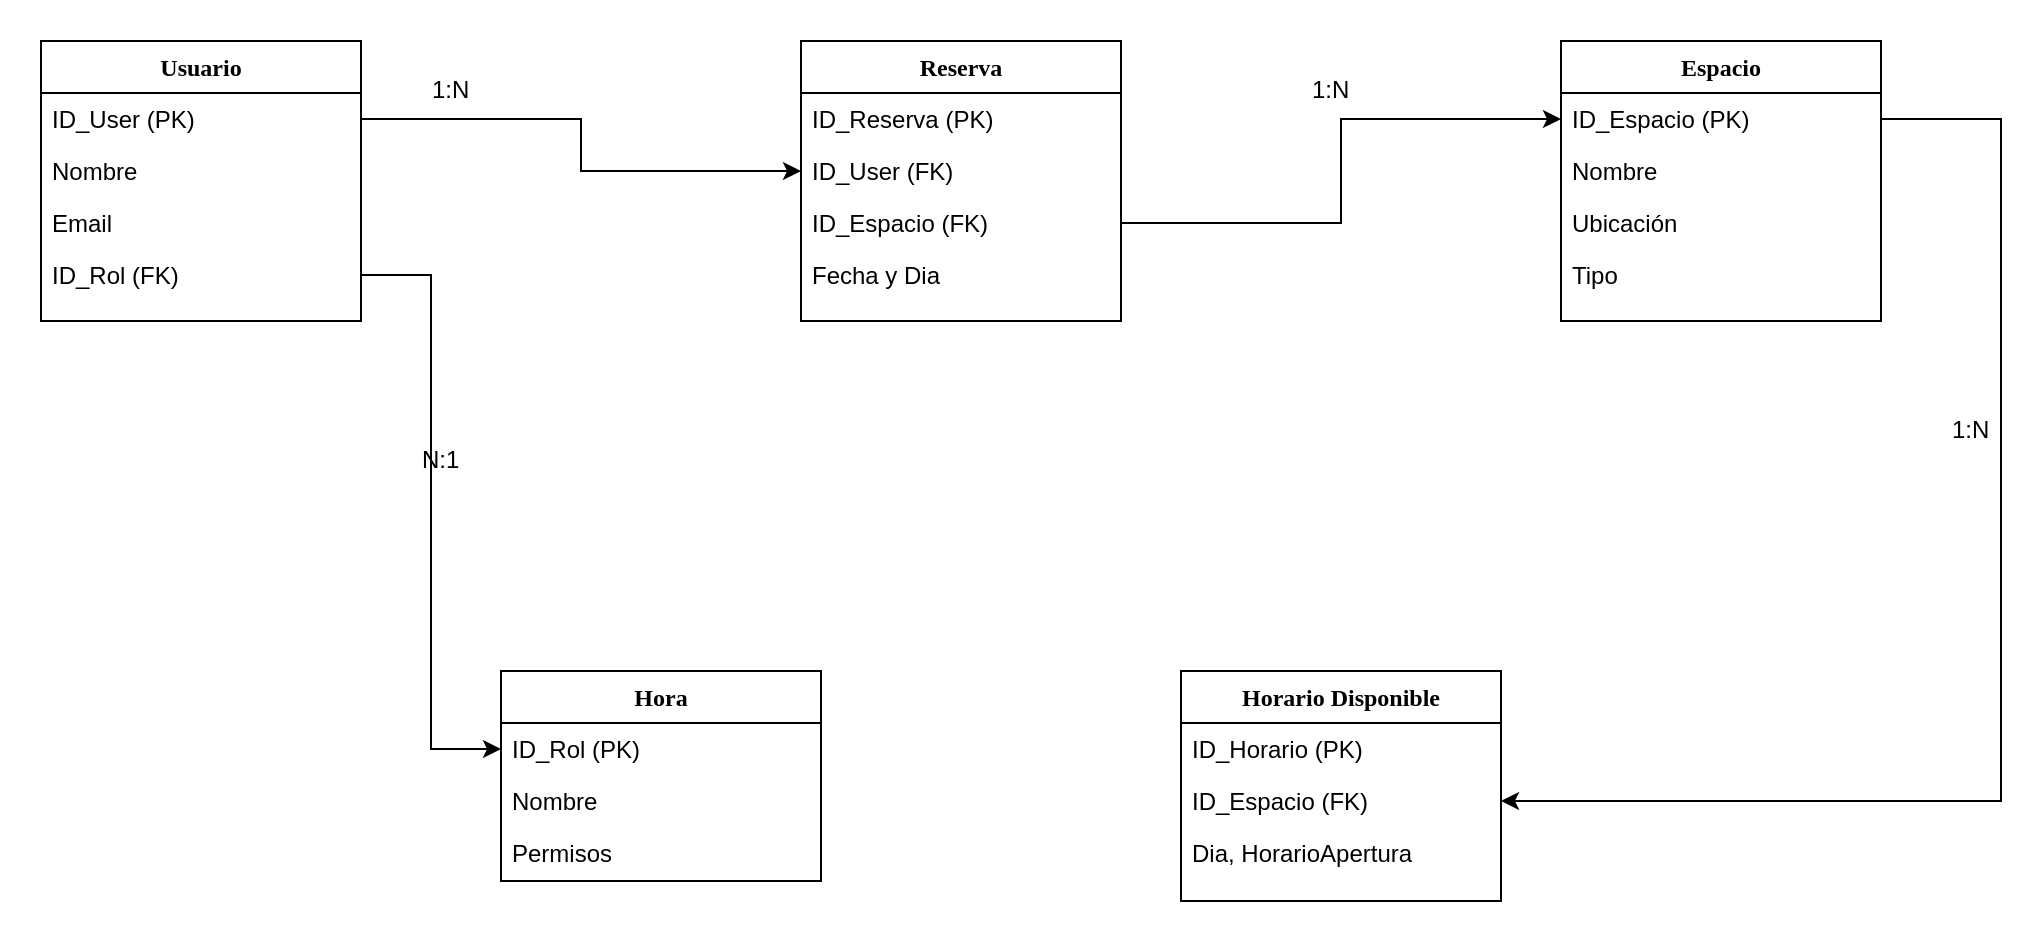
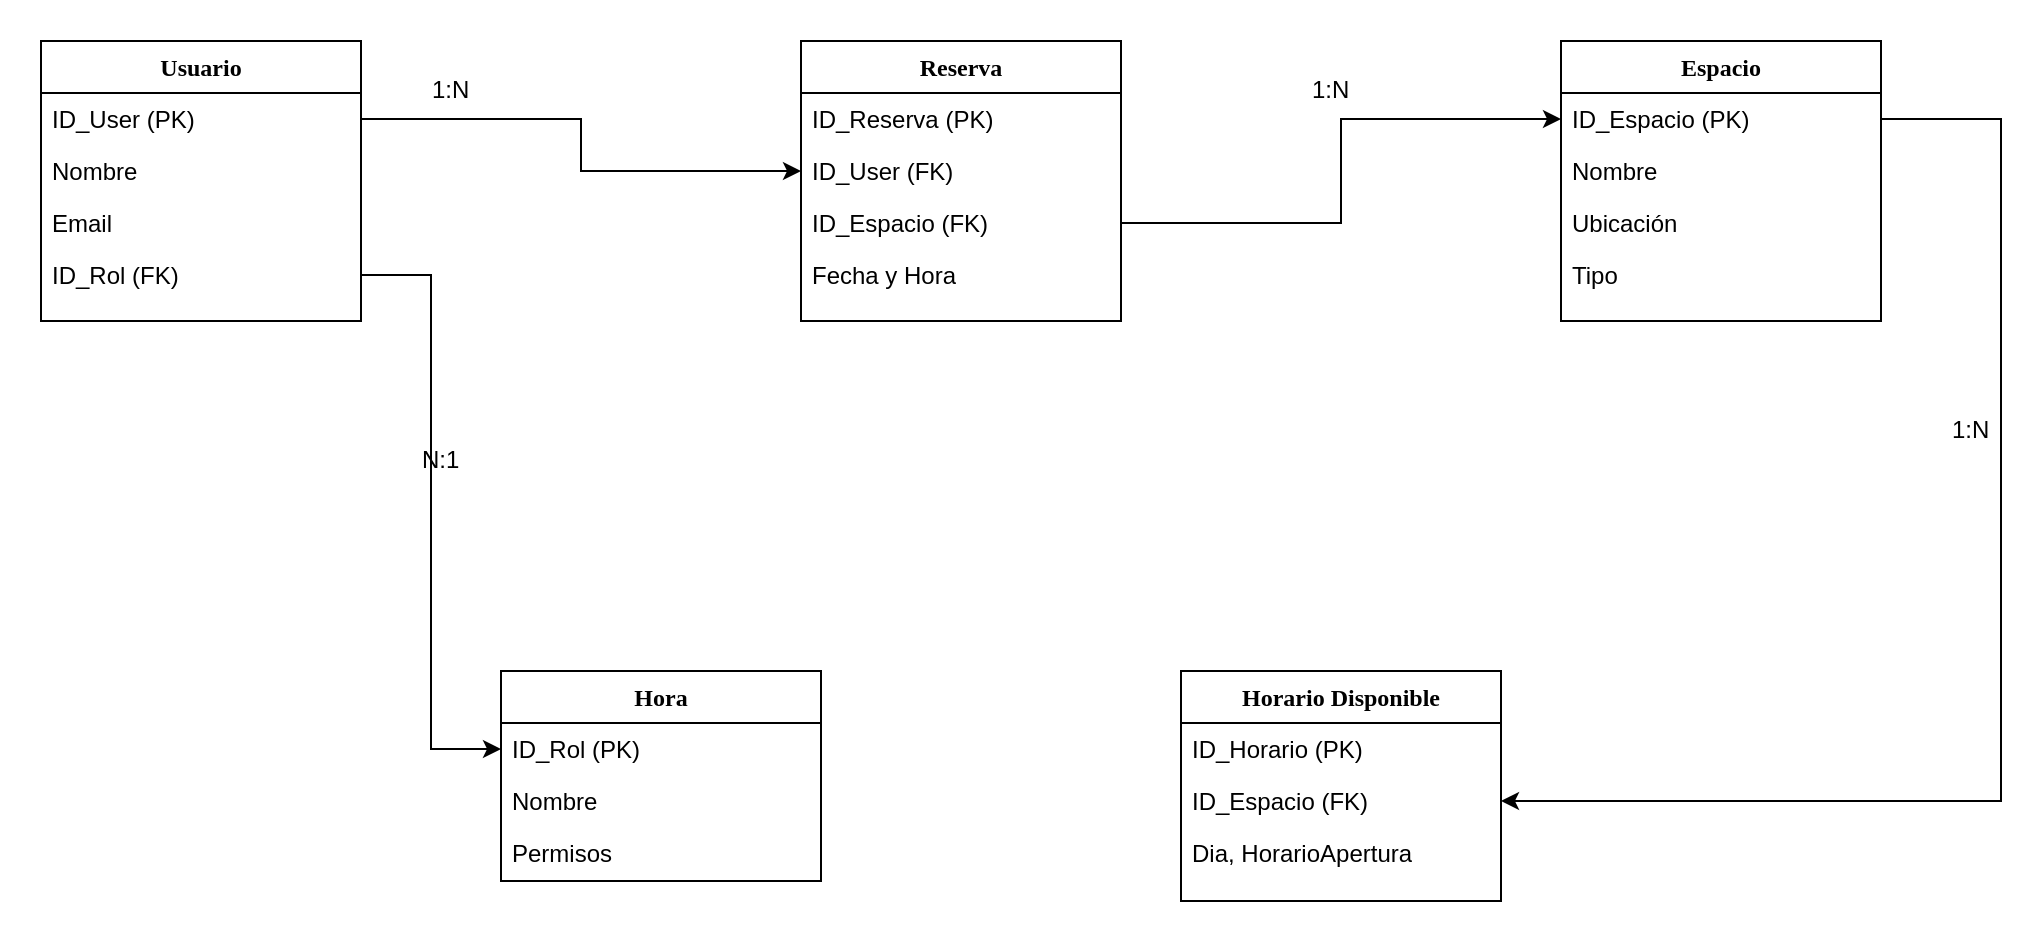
(878, 277) -> (887, 277)
